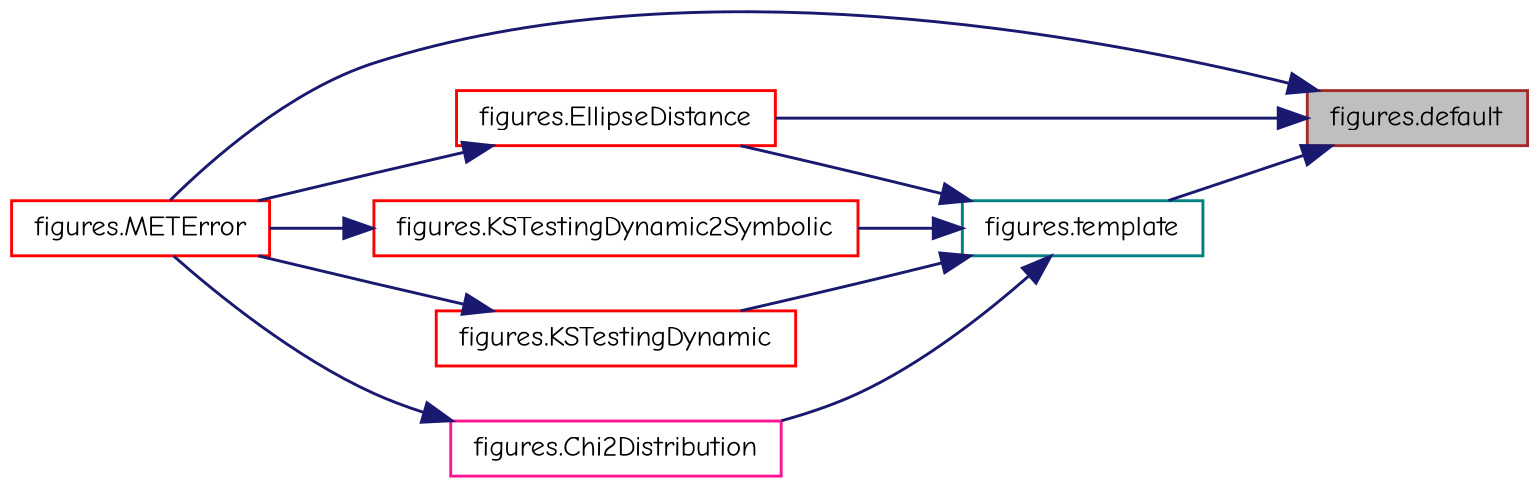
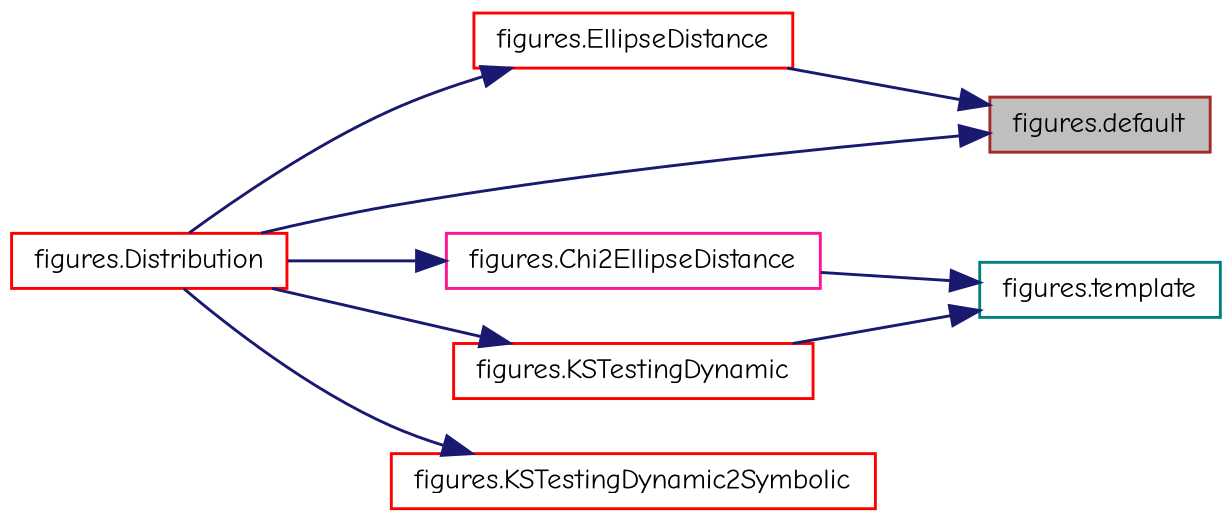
(841, 169) -> none
(1236, 178) -> none
(141, 228) -> (149, 261)
(896, 228) -> none
(616, 449) -> (633, 261)
